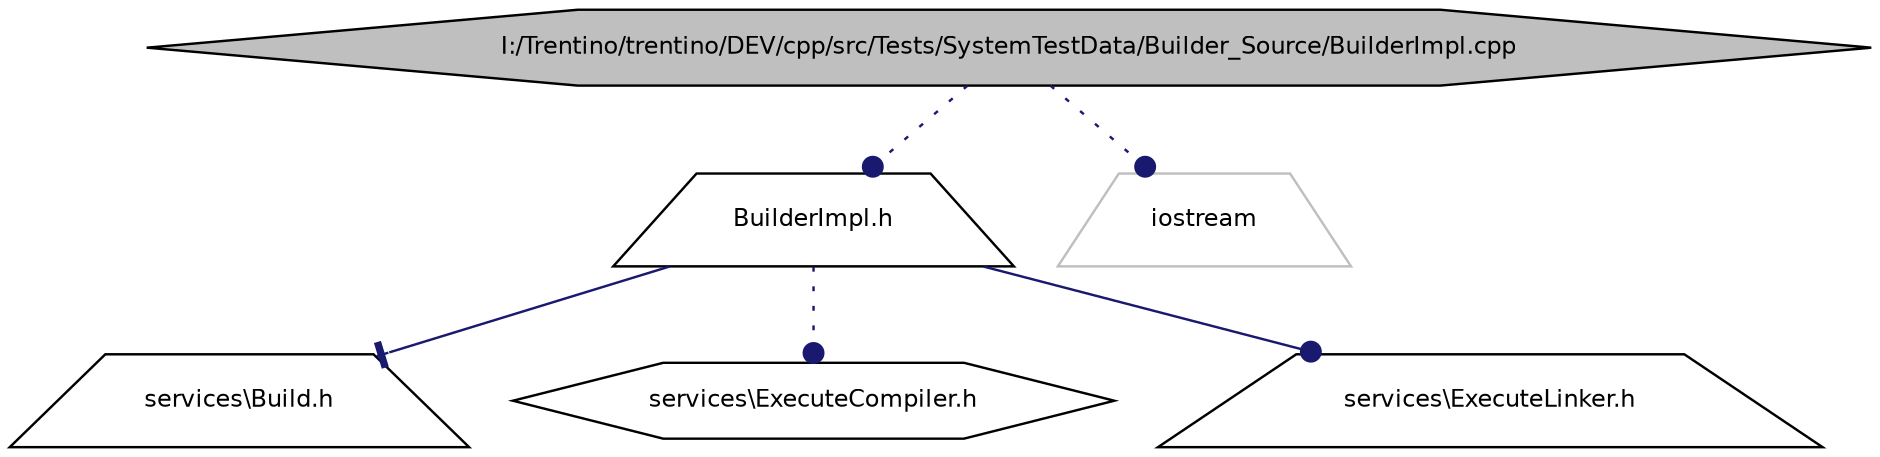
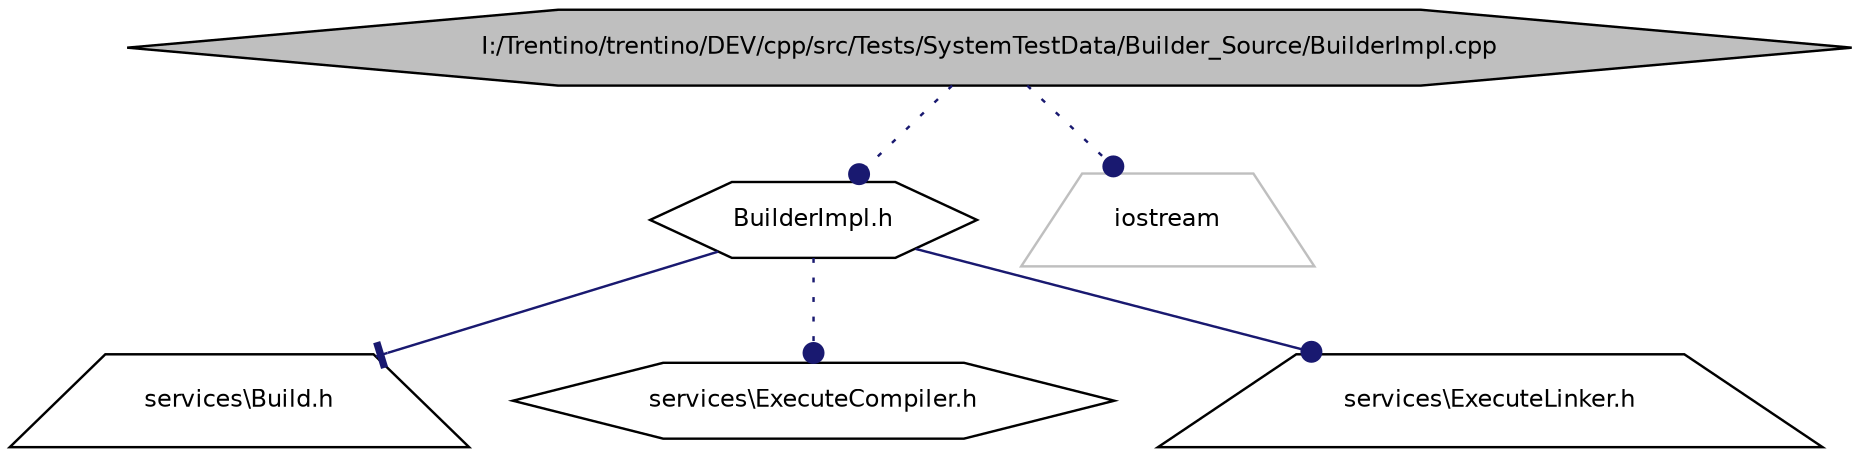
(814, 220) -> (814, 220)
